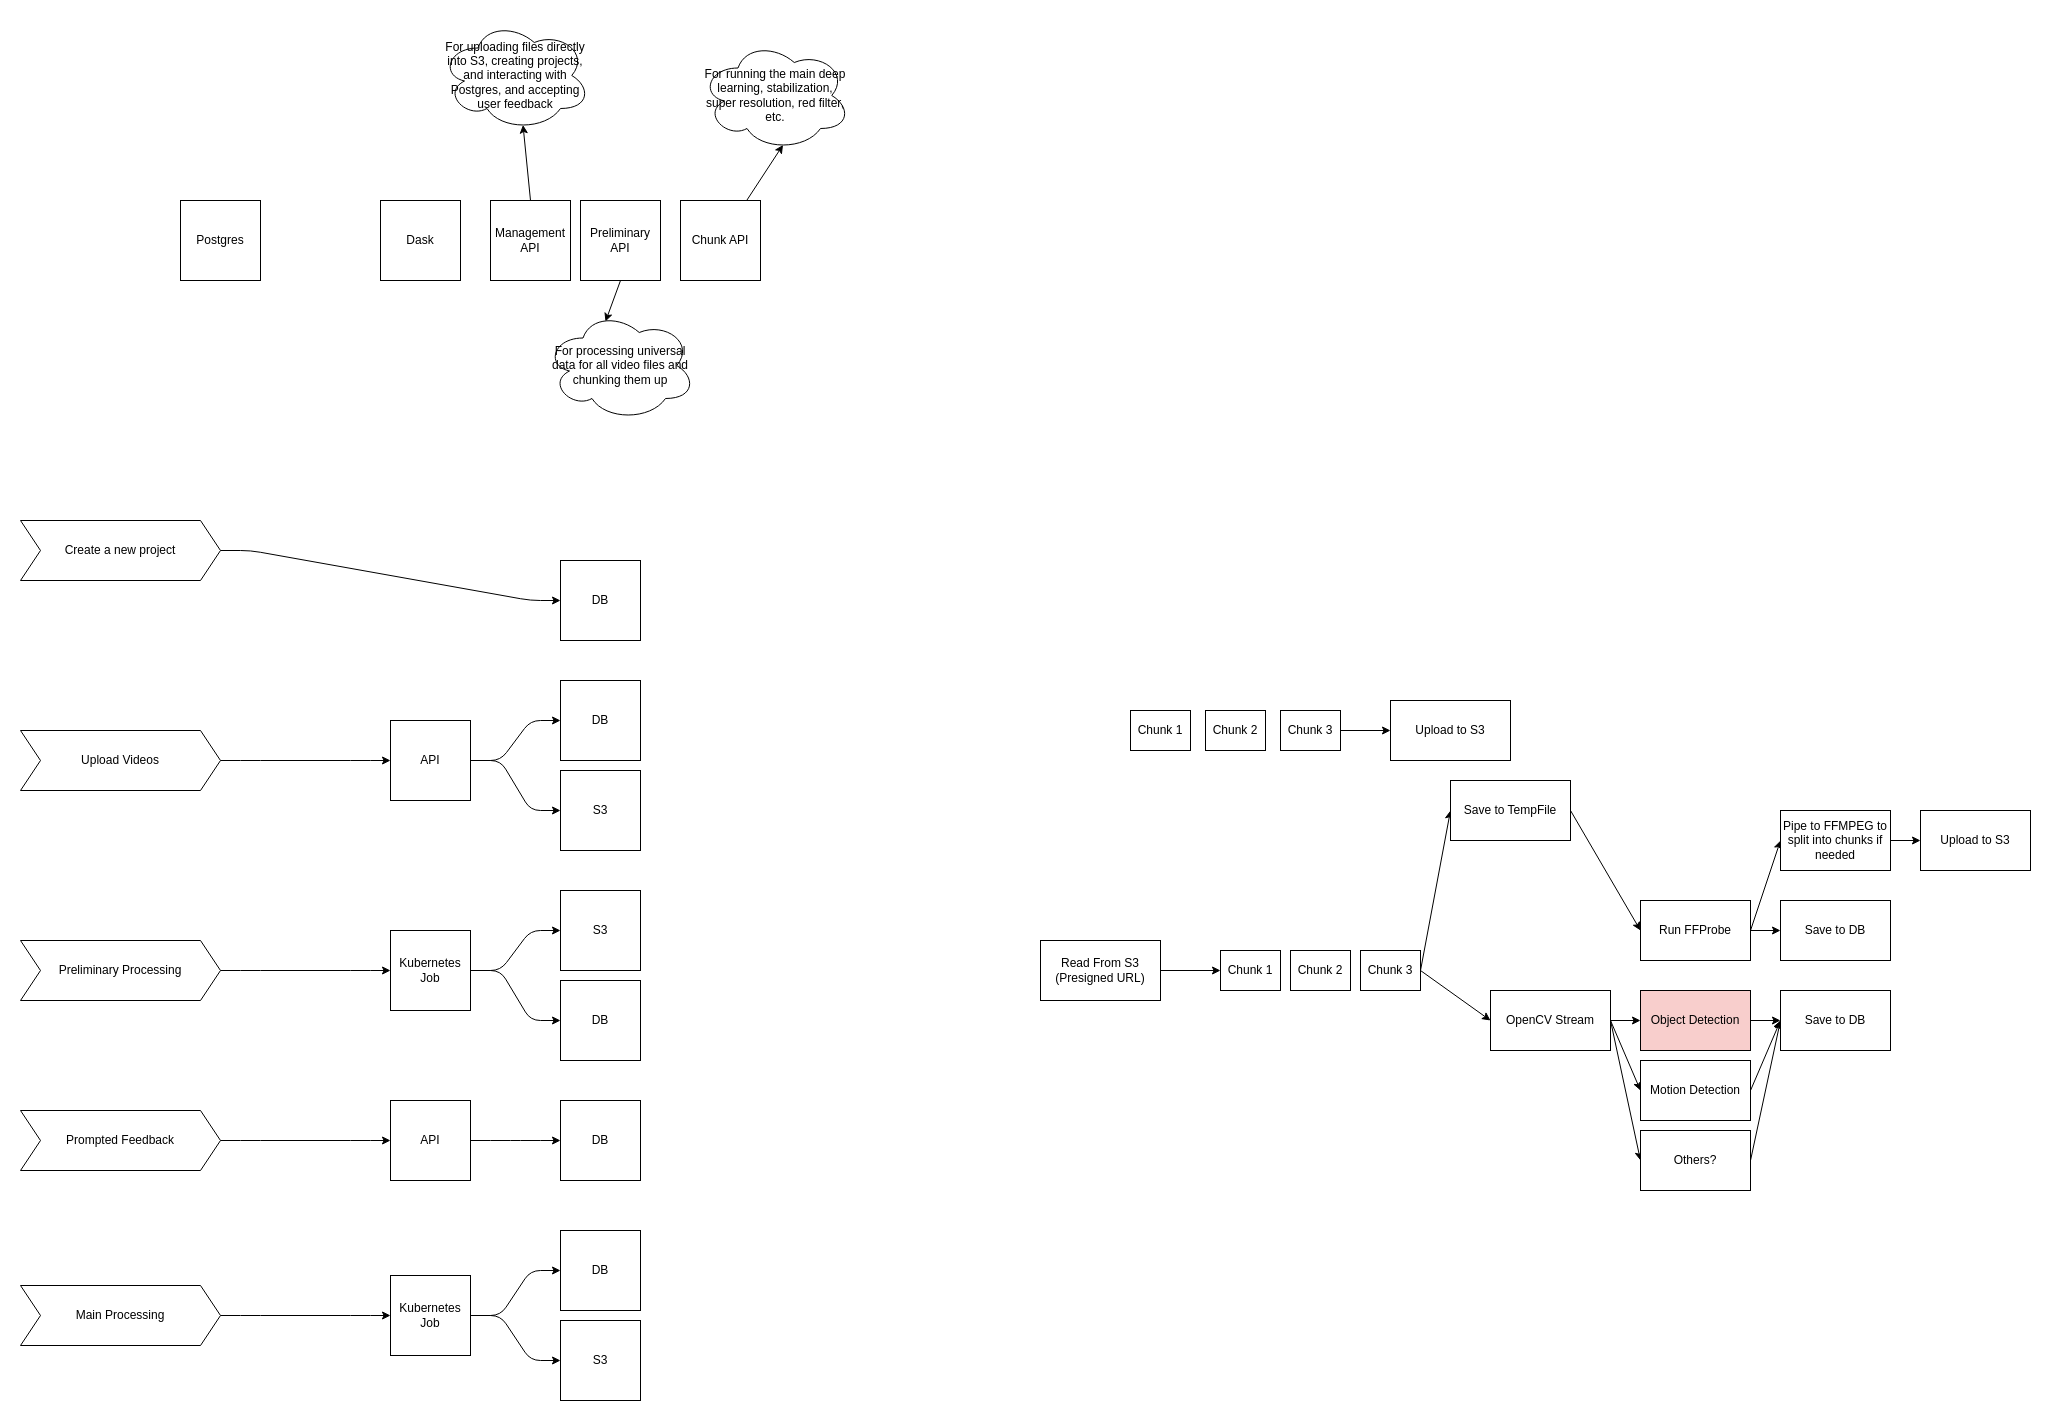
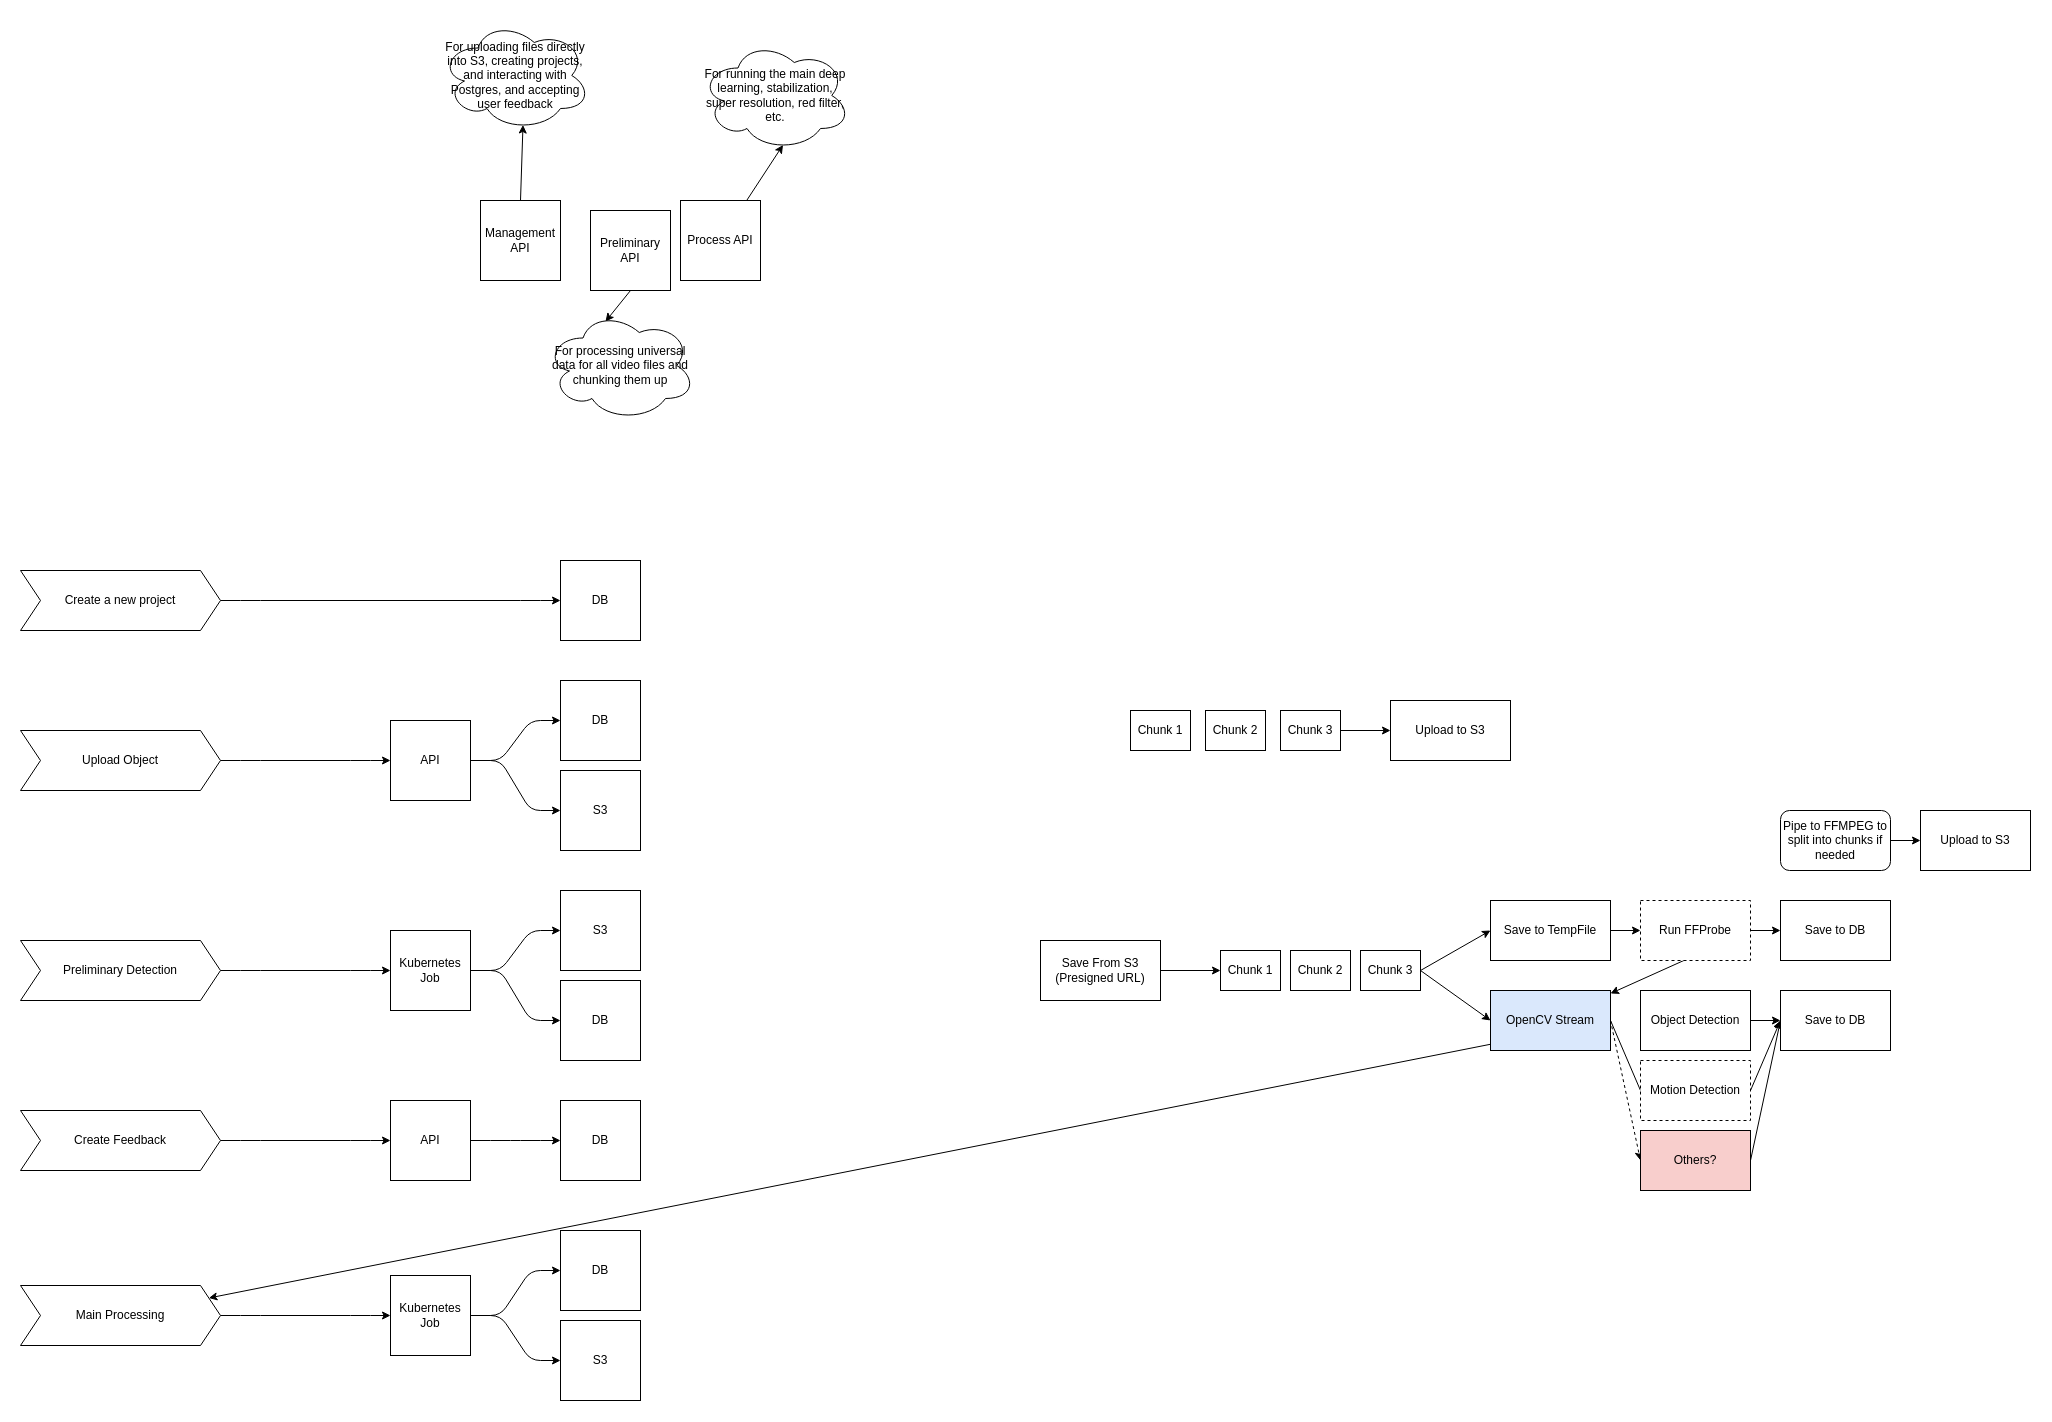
(221, 241) -> none
(421, 241) -> none
(531, 241) -> (521, 241)
(621, 241) -> (631, 251)
(721, 241) -> (721, 241)
(121, 551) -> (121, 601)
(121, 761) -> (121, 761)
(1511, 811) -> (1551, 931)
(1836, 841) -> (1836, 841)
(1765, 888) -> (1654, 974)
(1696, 931) -> (1696, 931)
(121, 971) -> (121, 971)
(1101, 971) -> (1101, 971)
(1551, 1021) -> (1551, 1021)
(1623, 1021) -> (853, 1170)
(1696, 1021) -> (1696, 1021)
(1637, 1083) -> (1639, 1086)
(1625, 1089) -> (1625, 1089)
(1696, 1091) -> (1696, 1091)
(121, 1141) -> (121, 1141)
(1696, 1161) -> (1696, 1161)
